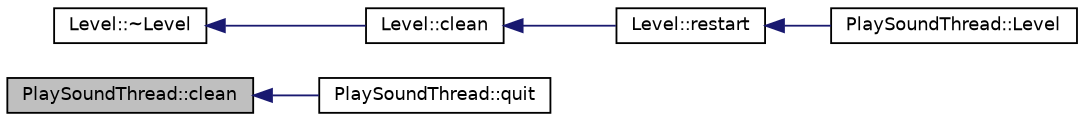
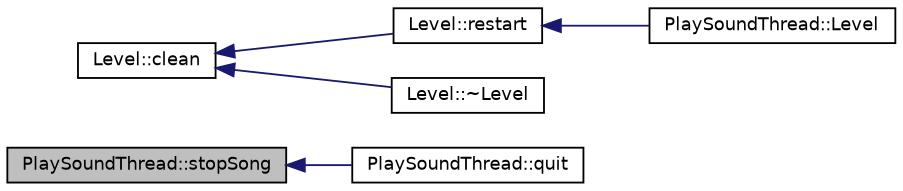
(296, 26) -> (313, 79)
(130, 95) -> (147, 165)
